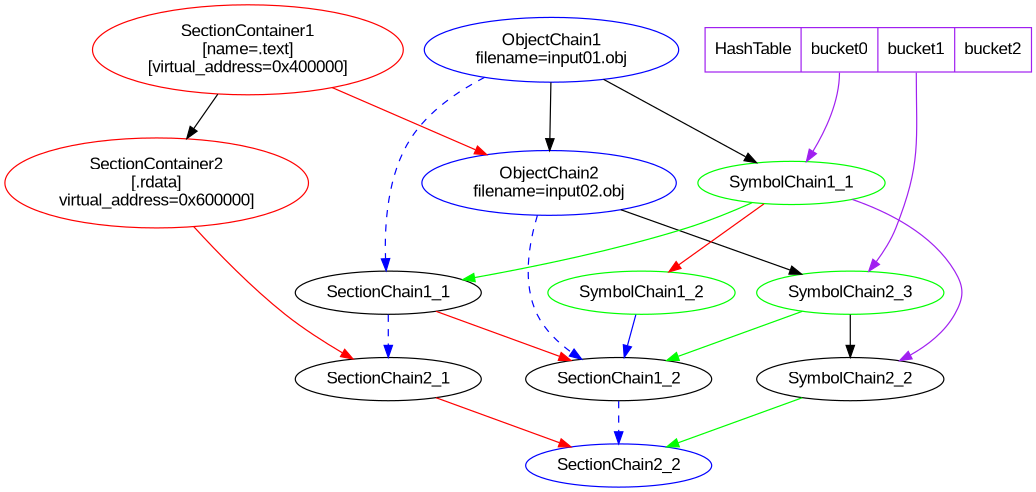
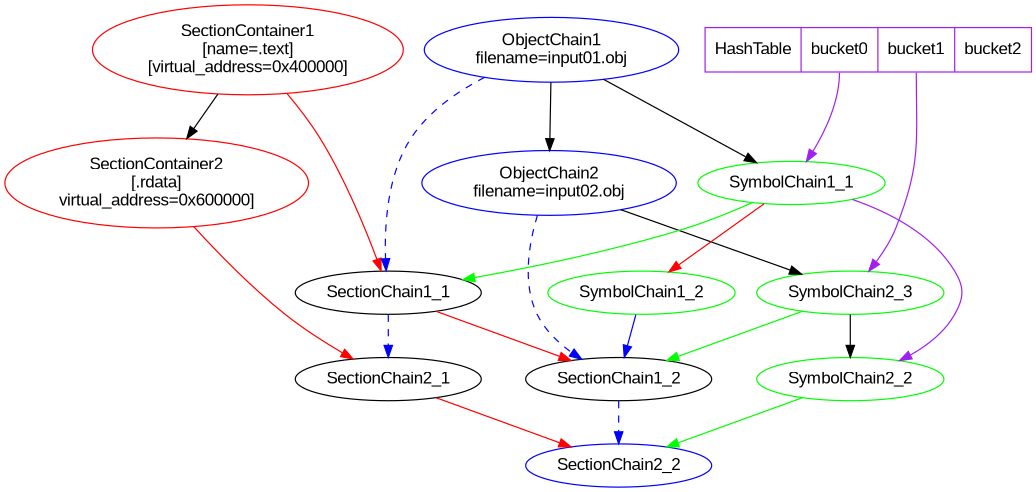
(404, 119) -> (339, 172)
(850, 379) -> (850, 379)
